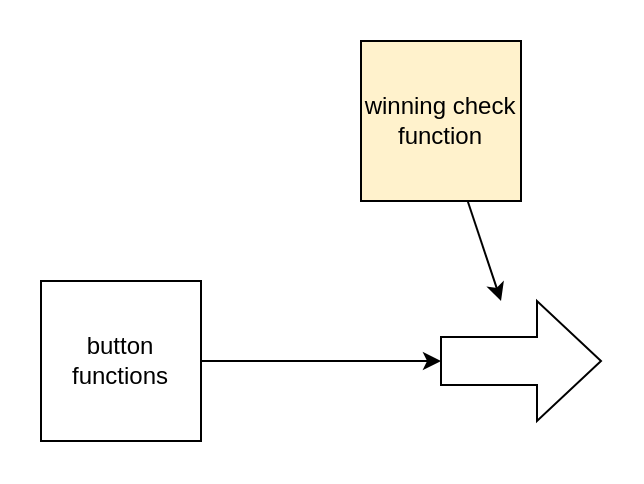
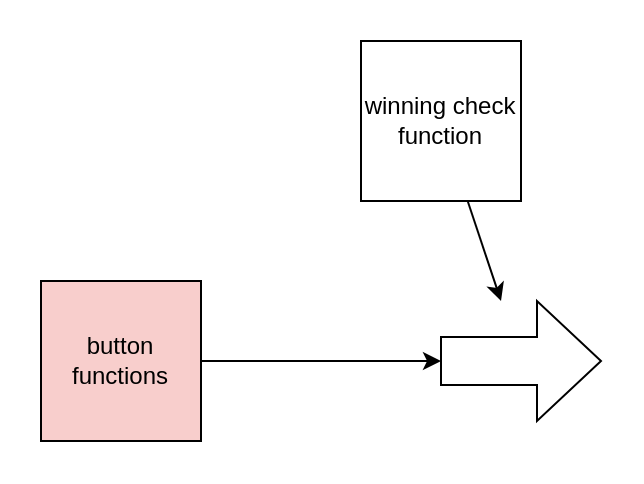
(441, 121) -> (441, 121)
(121, 361) -> (121, 361)
